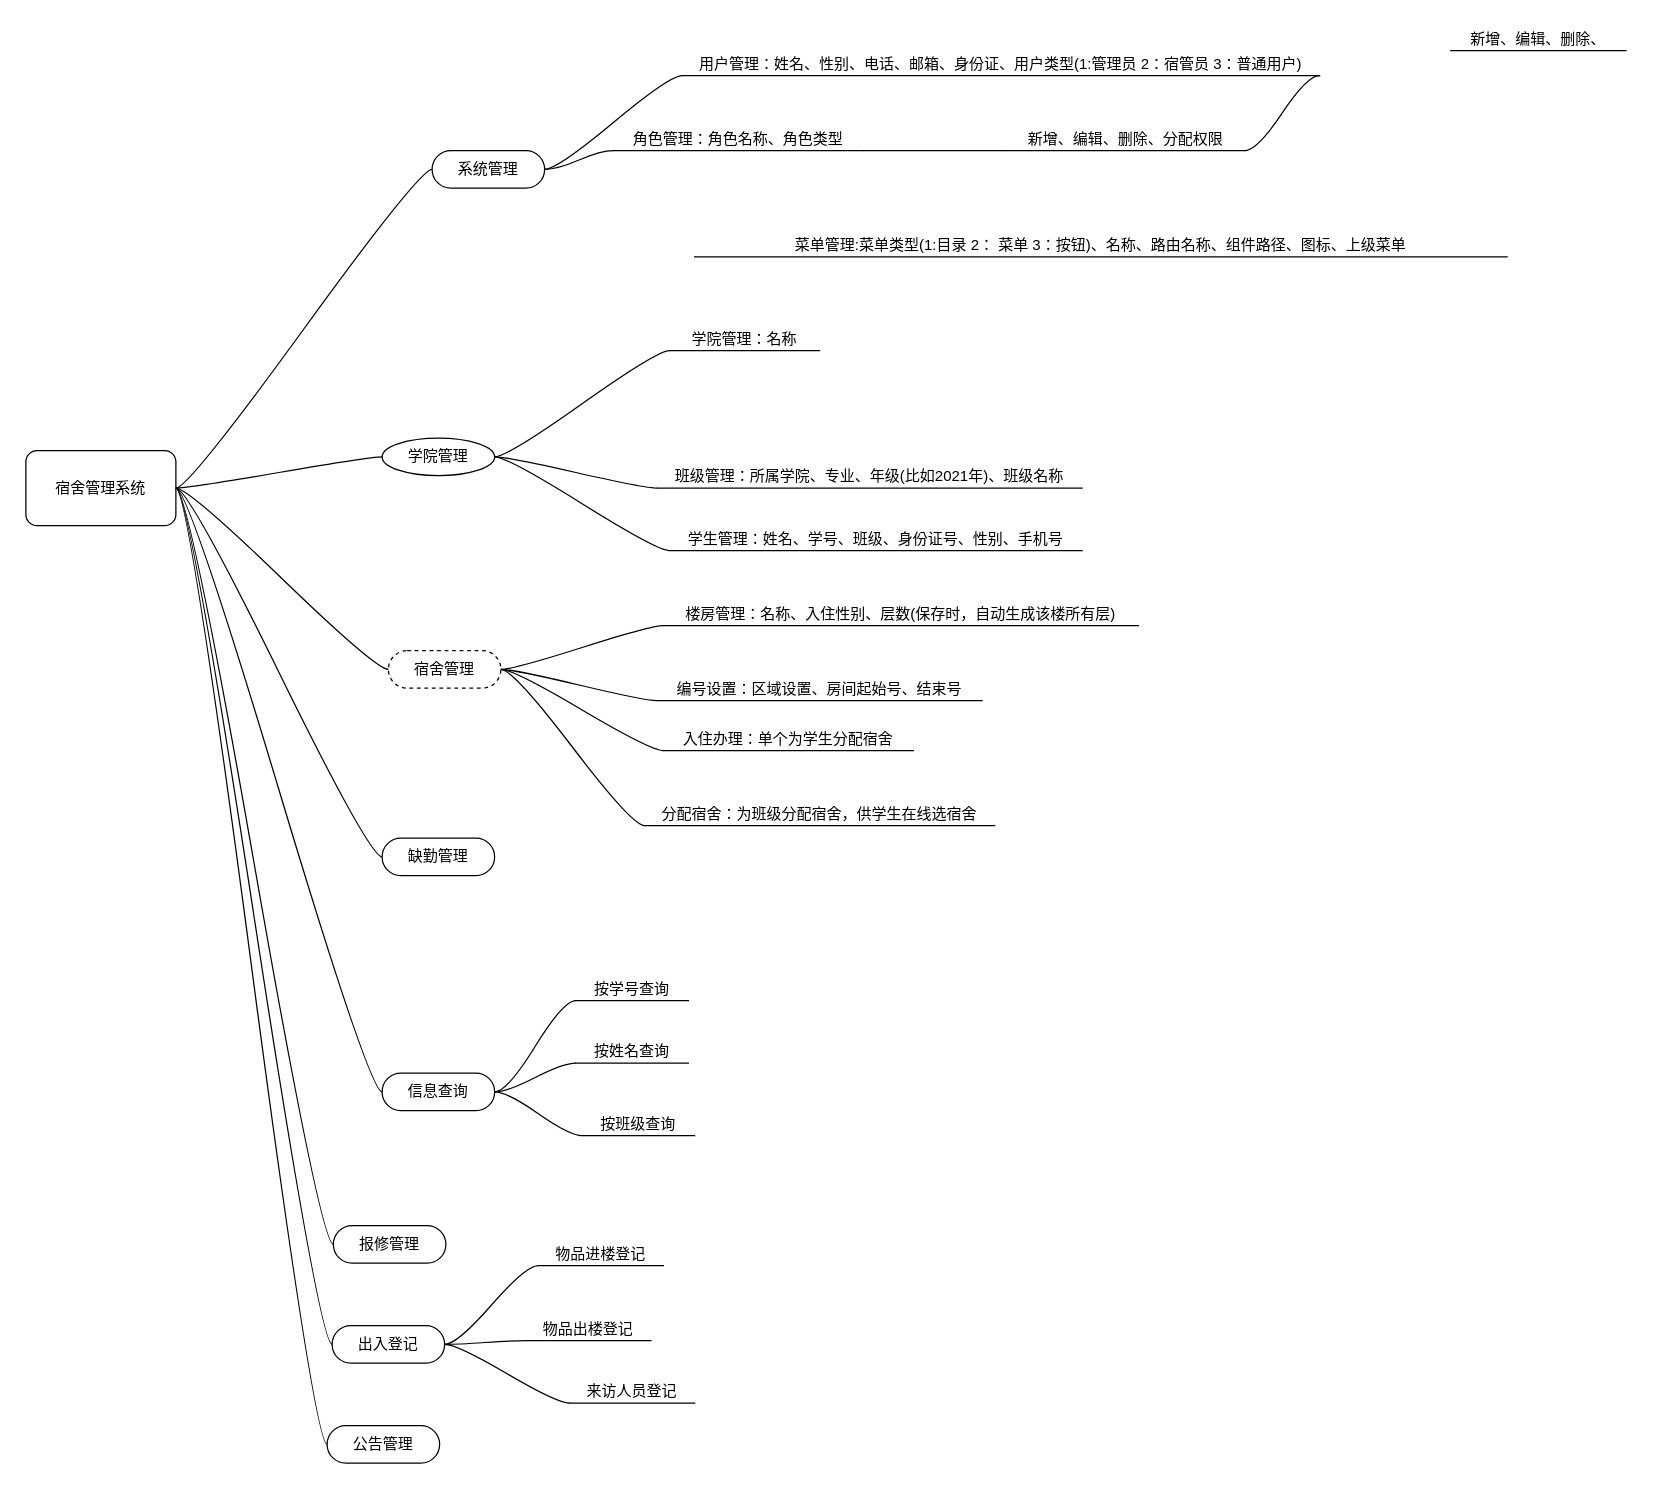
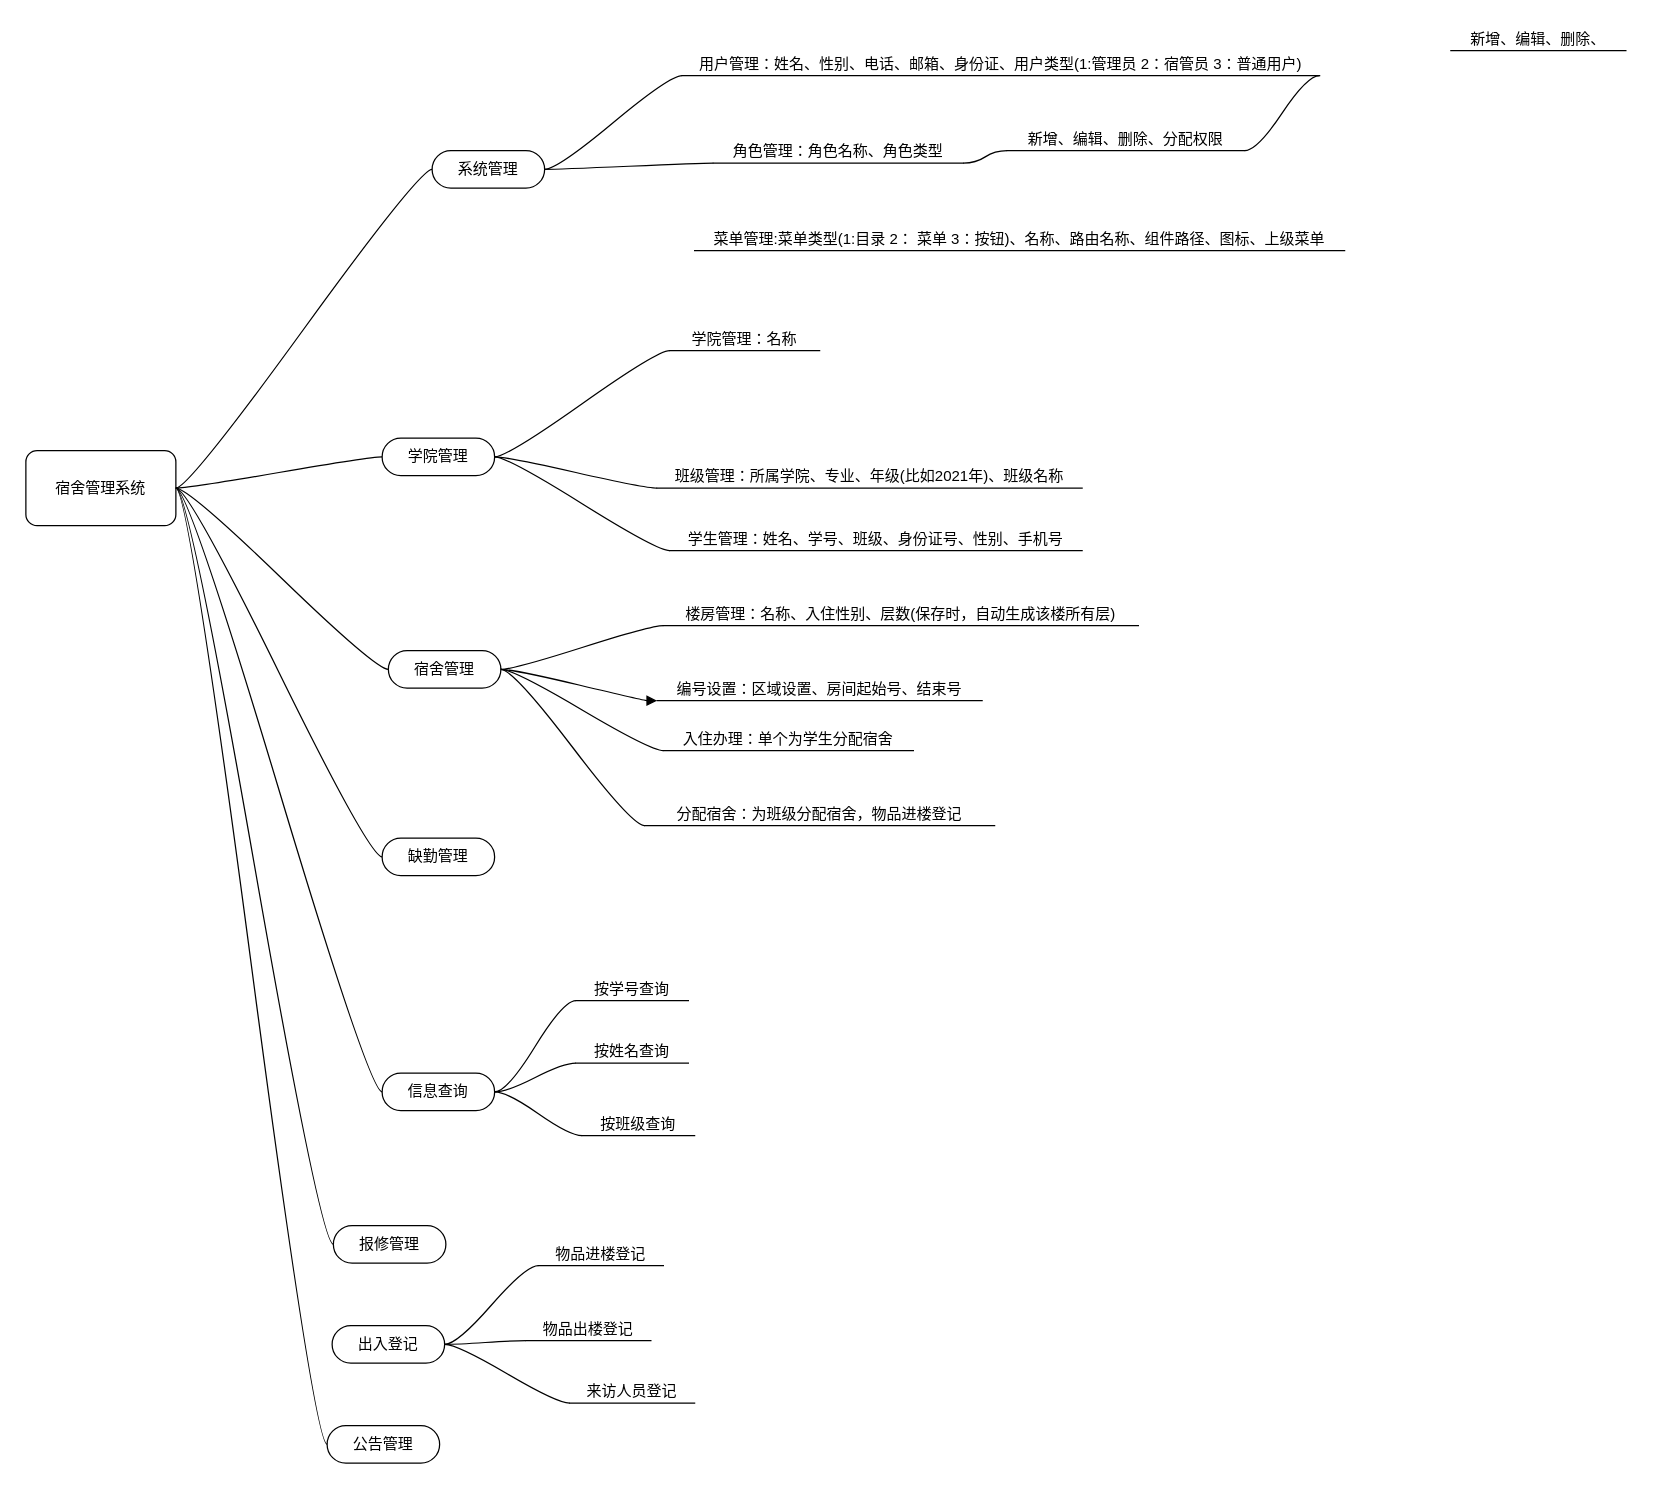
(738, 138) -> (838, 151)
(1101, 241) -> (1019, 238)
(438, 457) -> (438, 457)
(444, 669) -> (444, 669)
(639, 698) -> (635, 698)
(819, 813) -> (819, 813)
(259, 953) -> none
